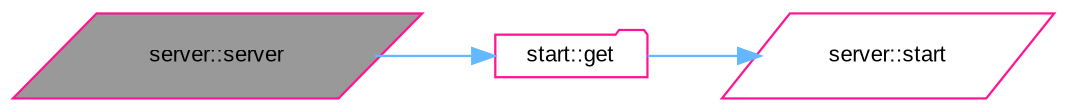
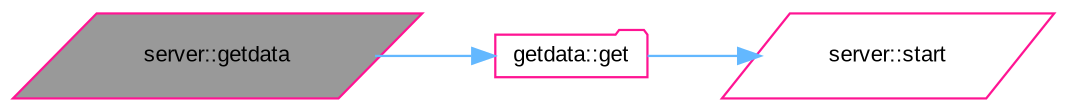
(218, 56) -> (218, 56)
(571, 56) -> (571, 56)
